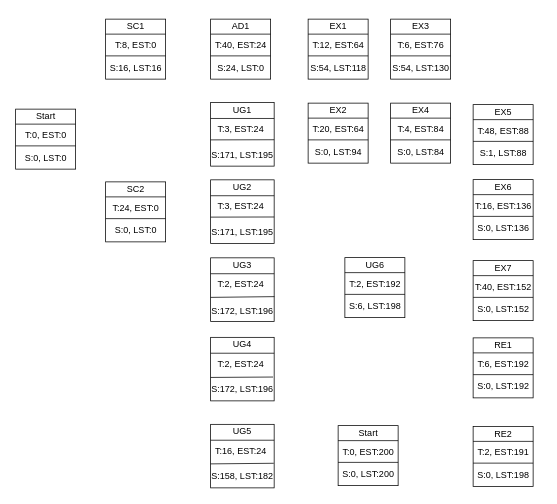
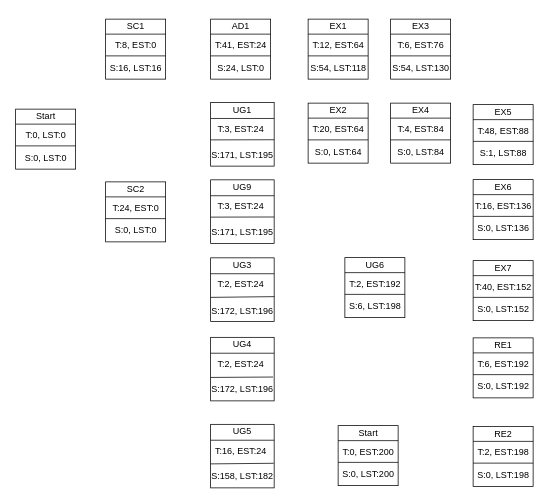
(241, 45) -> (241, 45)
(46, 135) -> (46, 135)
(338, 152) -> (338, 152)
(242, 187) -> (242, 187)
(503, 453) -> (503, 453)
